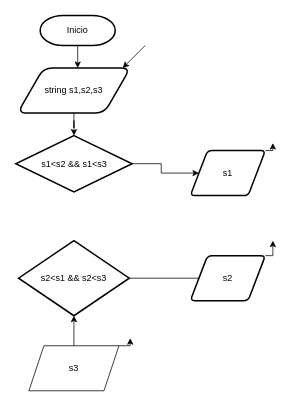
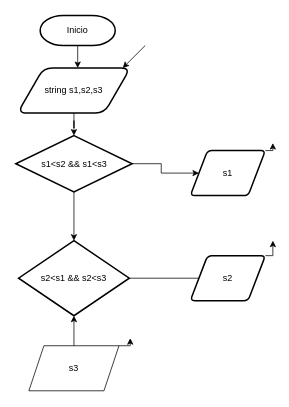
none -> (74, 234)
